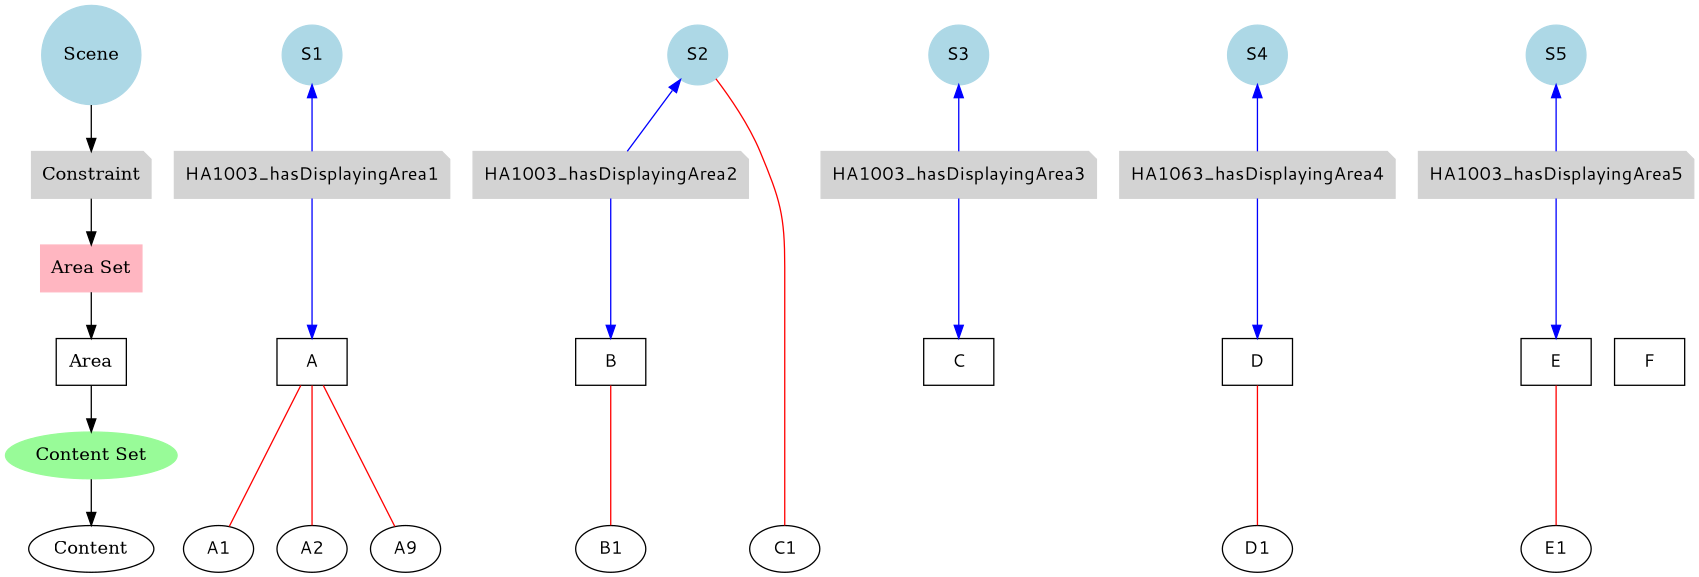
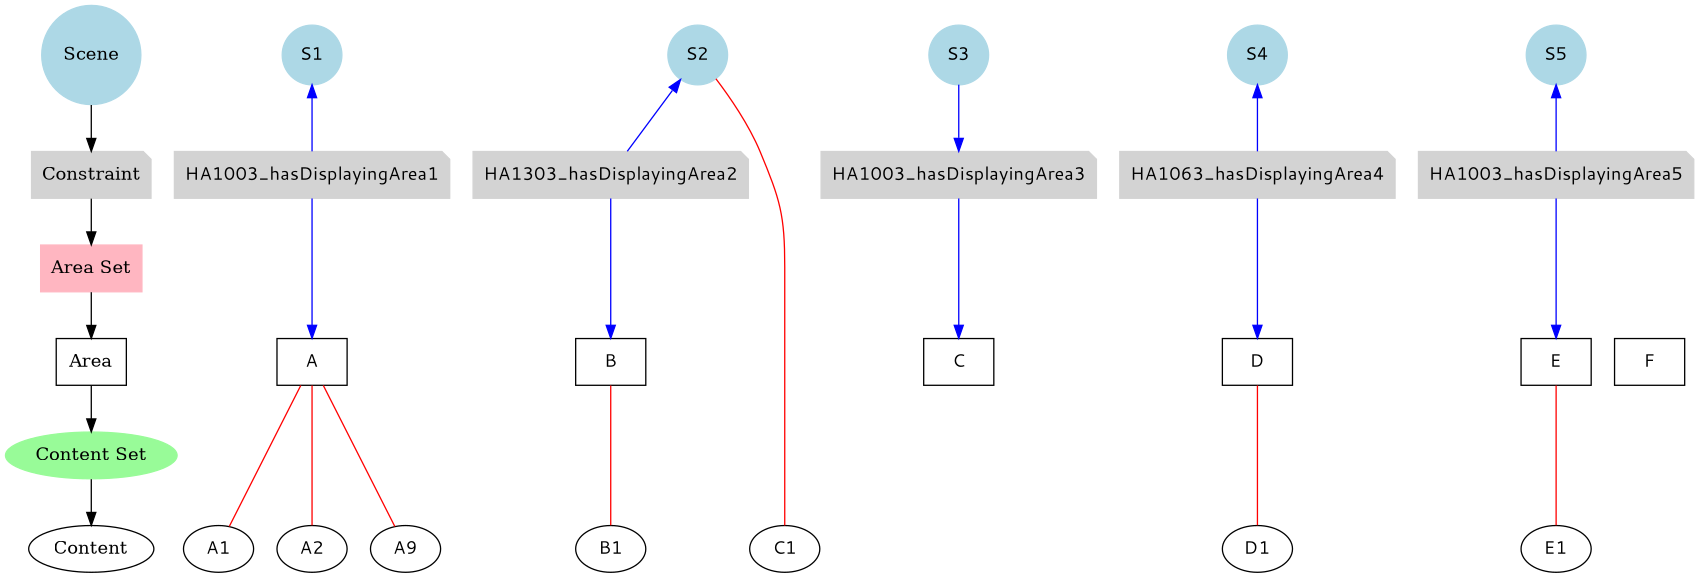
(959, 125) -> (959, 111)
(611, 175) -> (611, 175)
